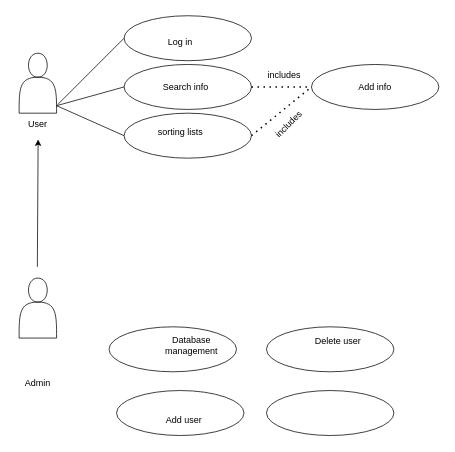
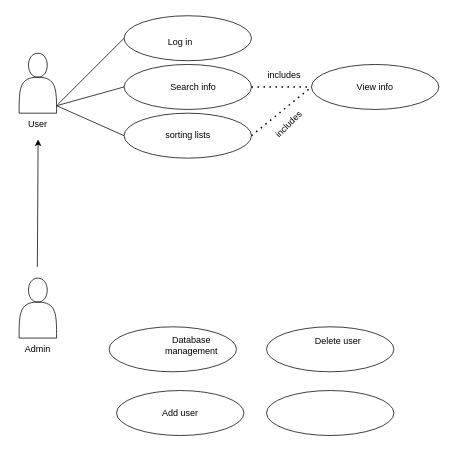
(186, 87) -> (194, 87)
(375, 87) -> (375, 87)
(180, 132) -> (188, 135)
(38, 383) -> (38, 349)
(184, 420) -> (180, 413)
